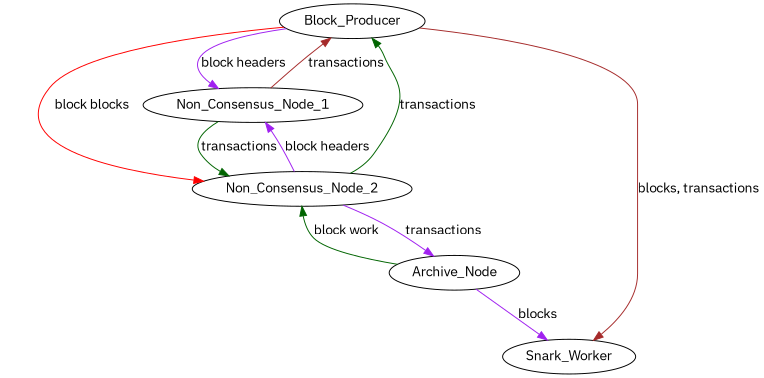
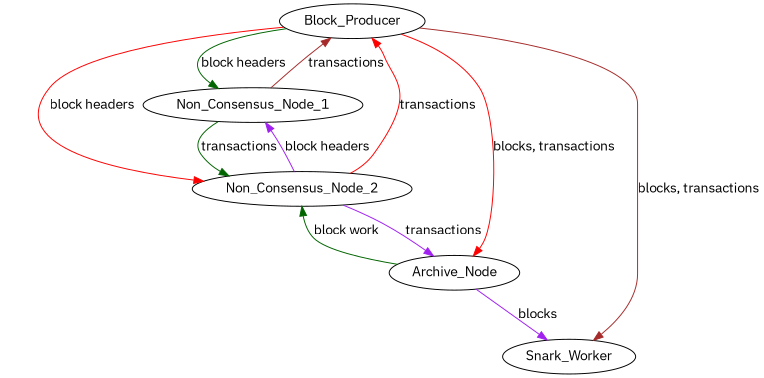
(226, 42) -> (226, 42)
(92, 105) -> (92, 105)
(396, 115) -> (396, 115)
none -> (490, 120)
